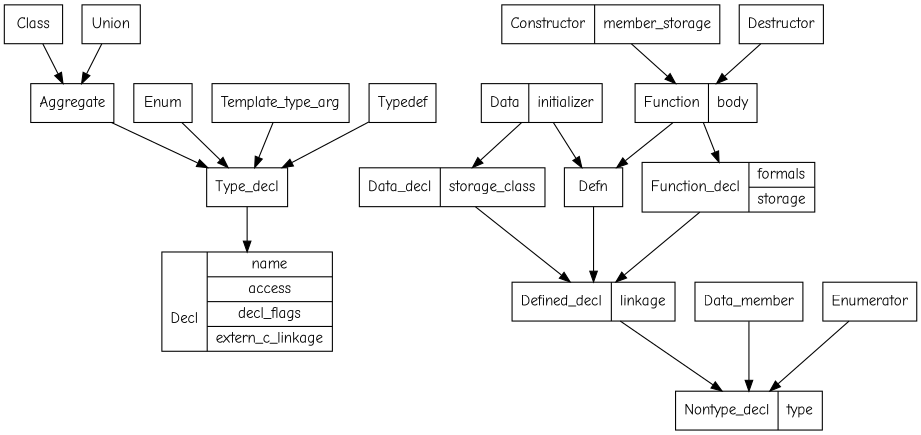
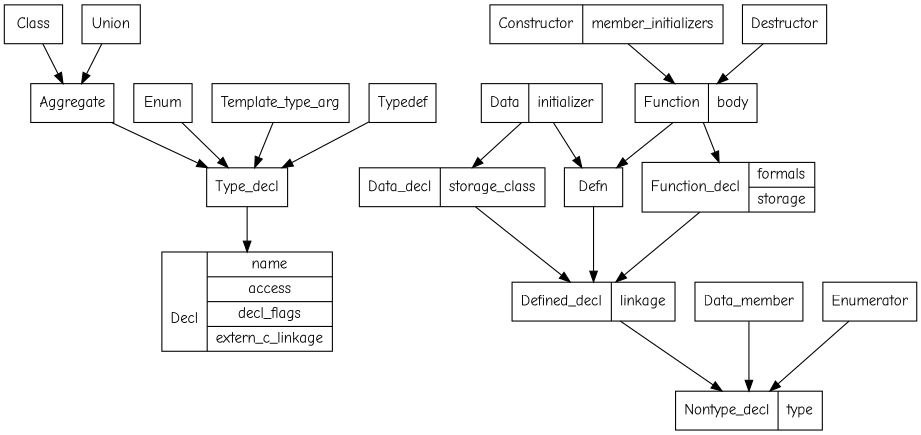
(657, 24) -> (653, 24)
